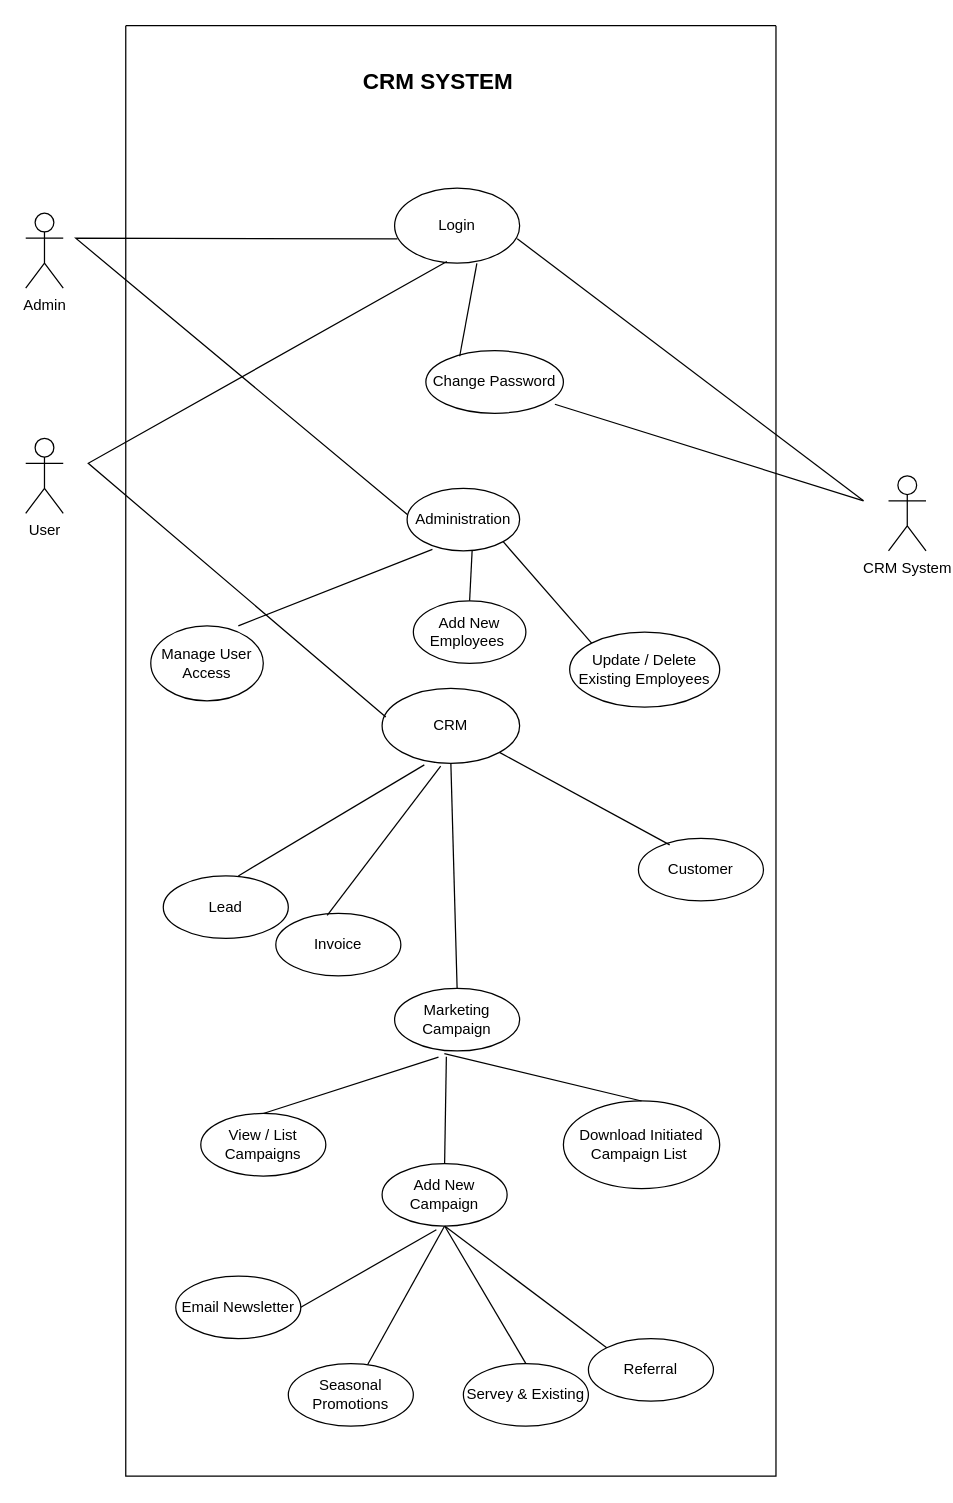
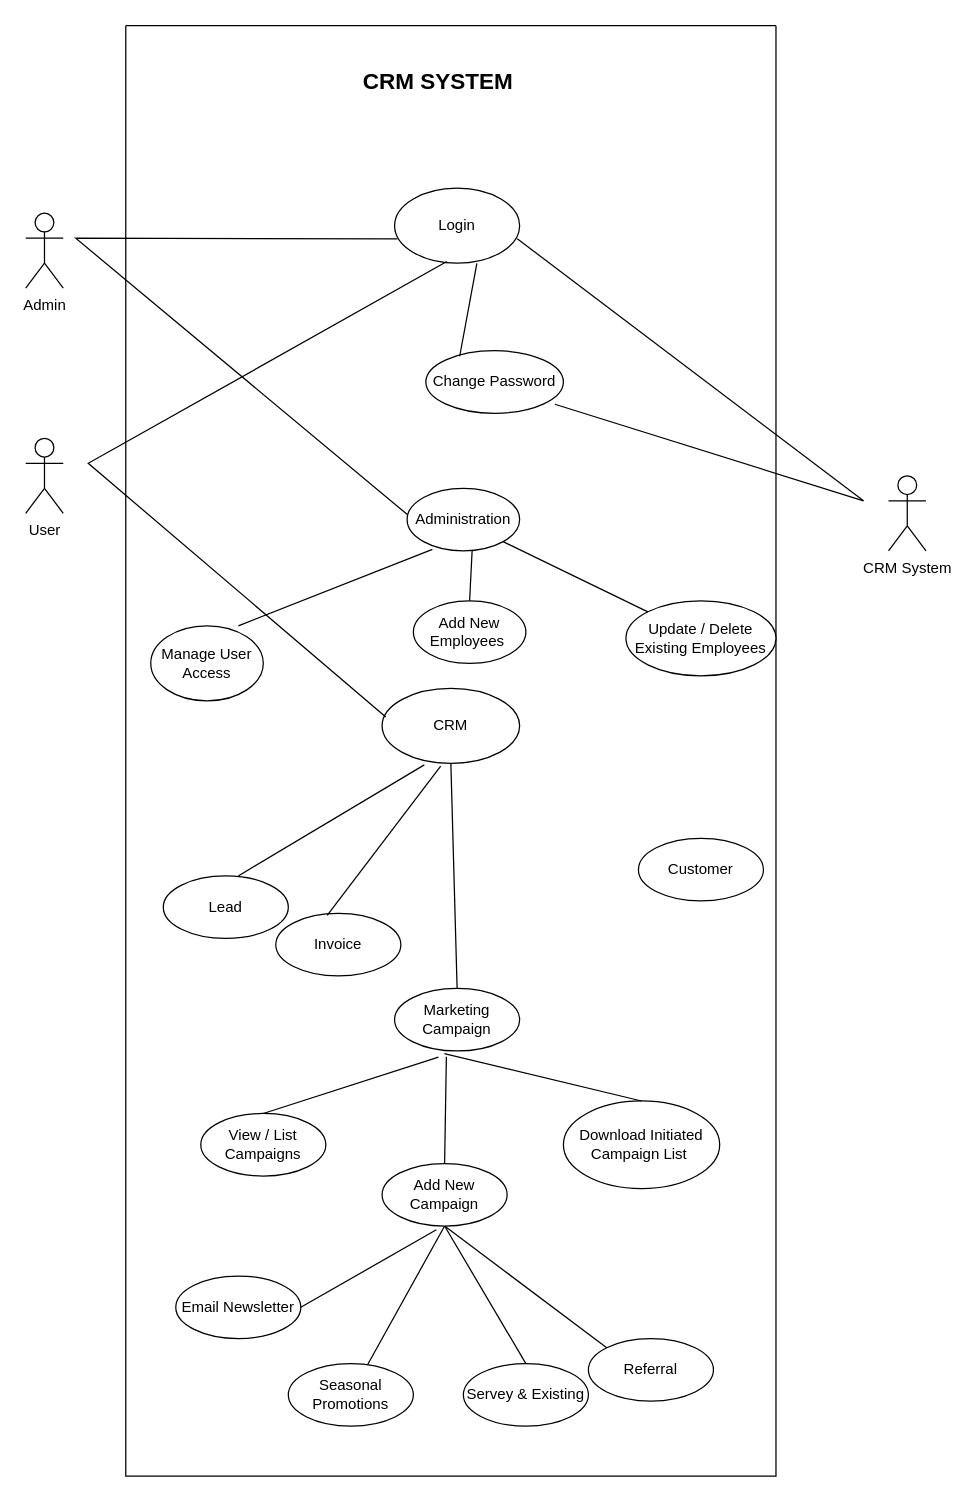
(644, 669) -> (701, 638)
(585, 799) -> none
